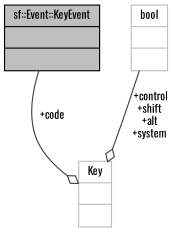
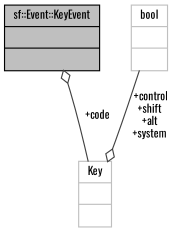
(34, 129) -> (79, 122)
